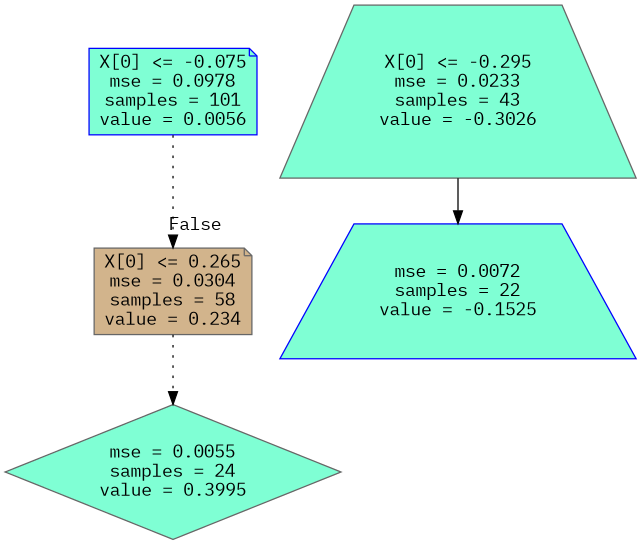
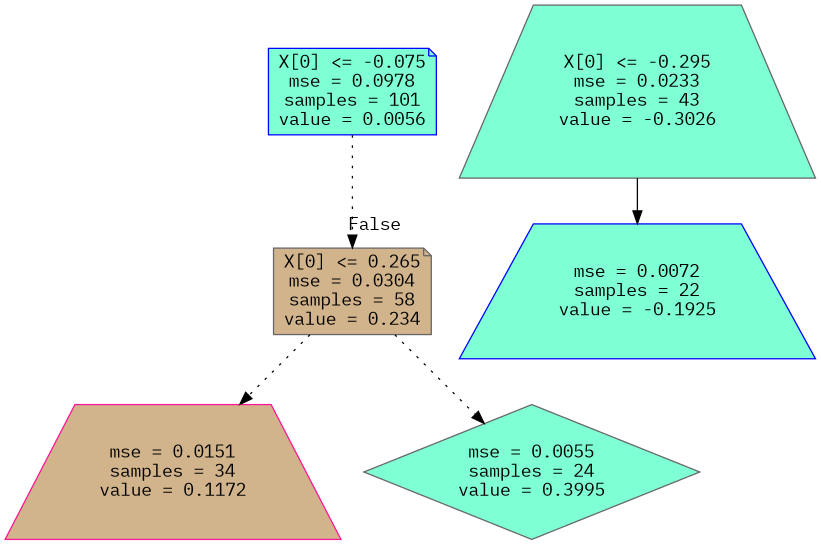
(458, 291) -> (637, 291)
none -> (173, 472)
